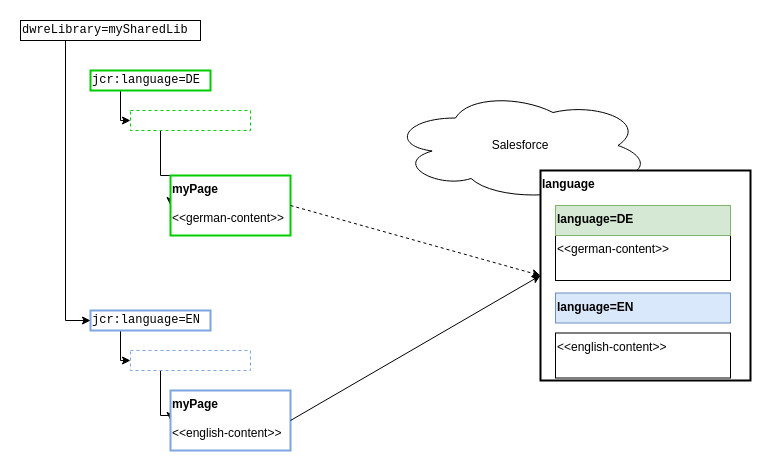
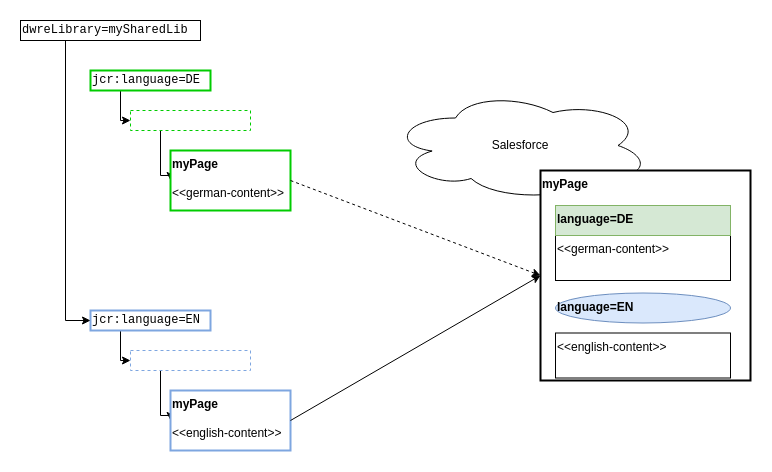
(568, 185) -> (563, 185)
(231, 206) -> (231, 181)
(643, 308) -> (643, 308)
